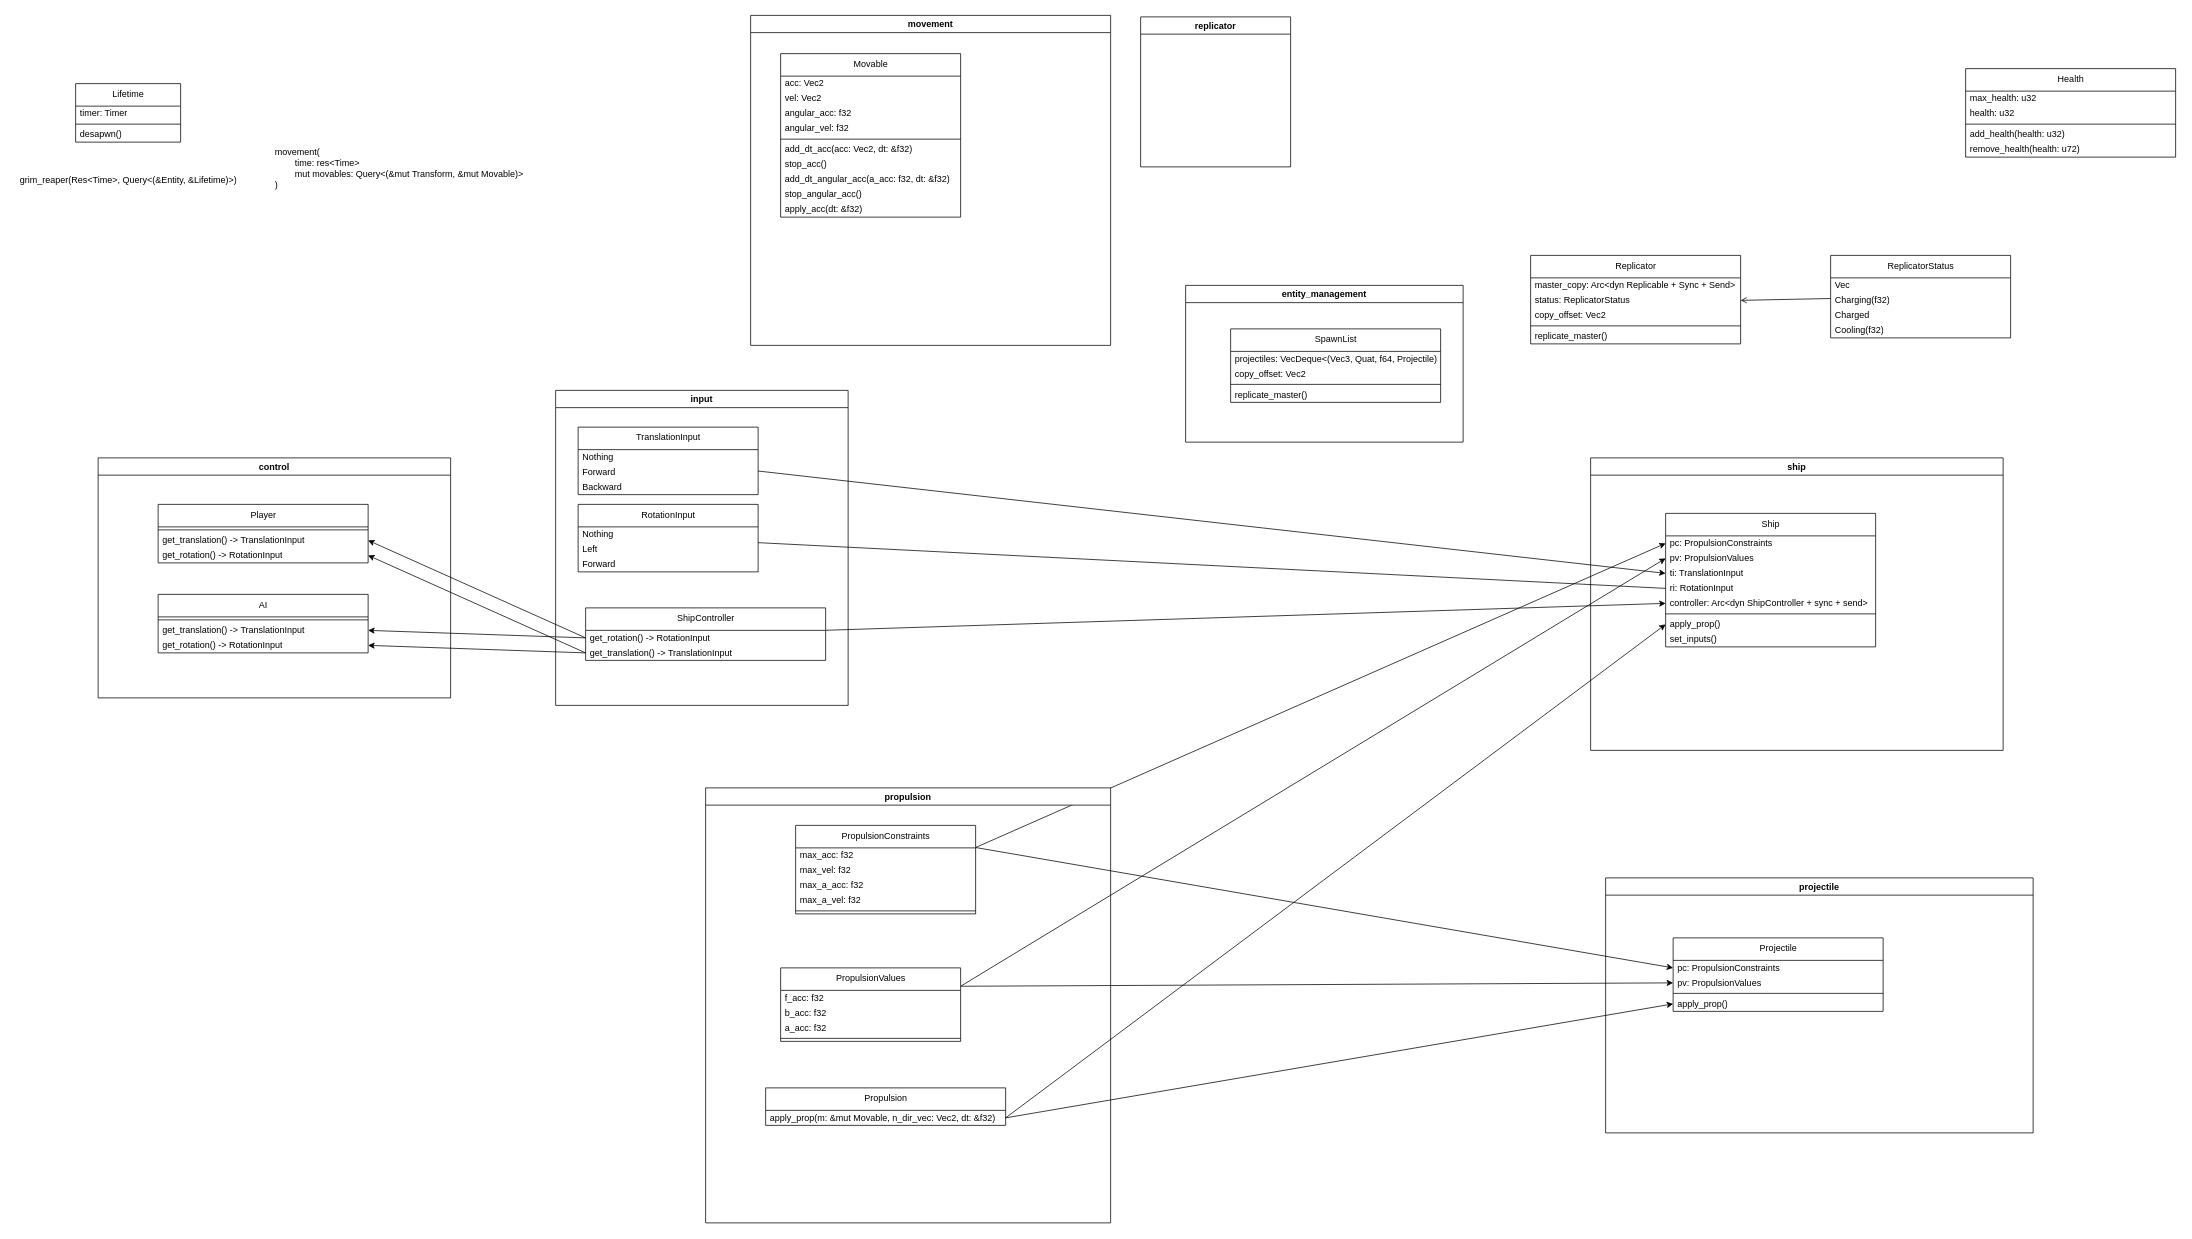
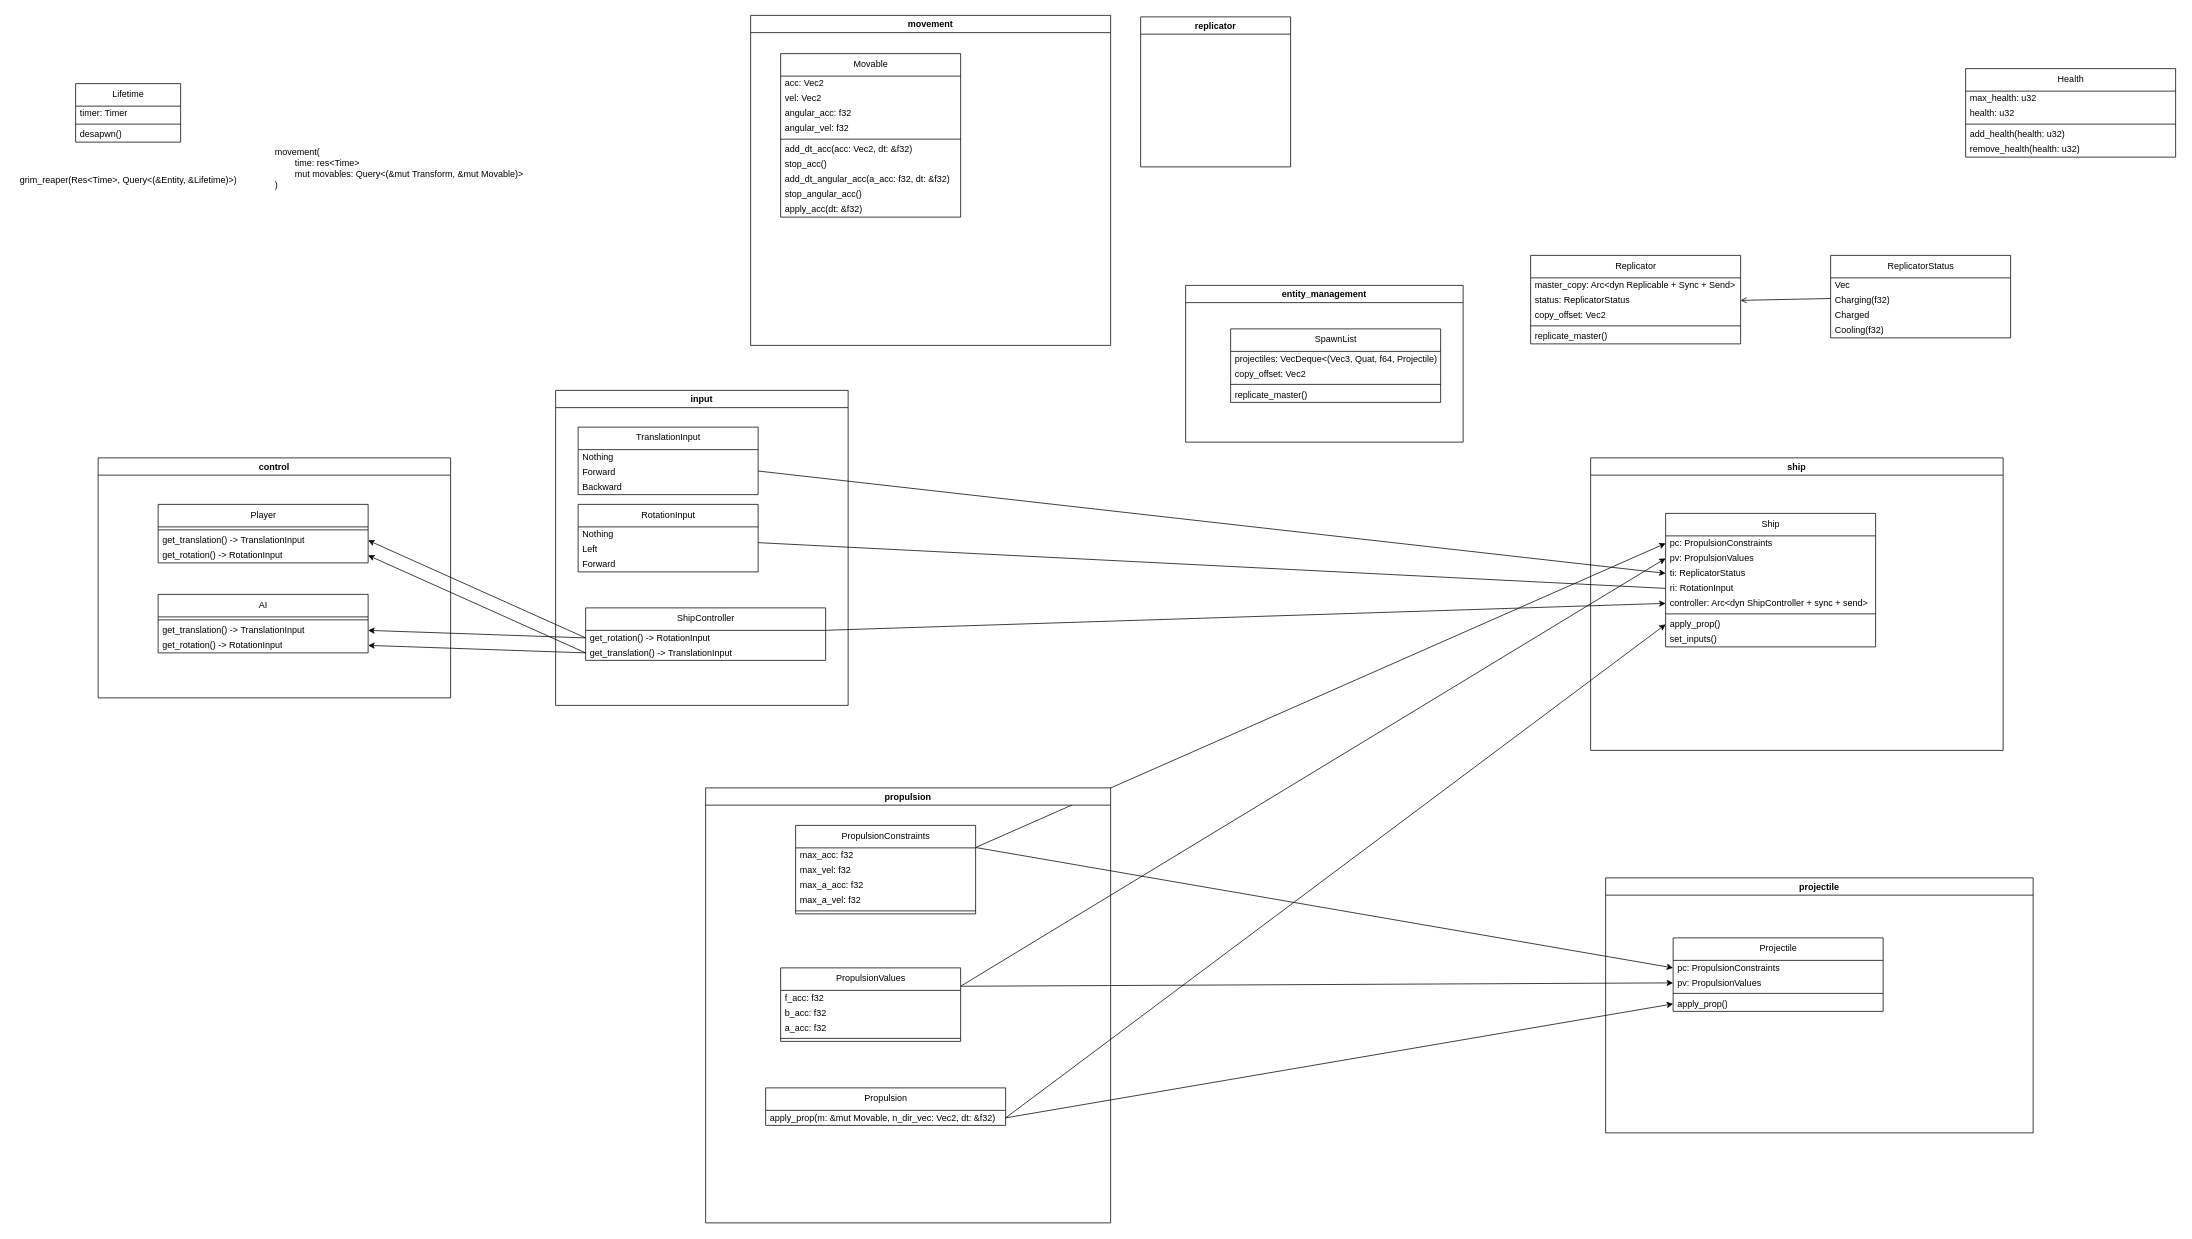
(2031, 150) -> (2031, 150)
(1714, 573) -> (1714, 573)
